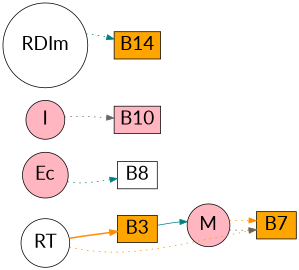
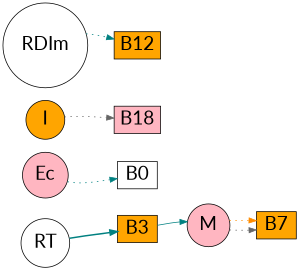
(137, 45) -> (137, 45)
(45, 120) -> (45, 120)
(137, 120) -> (137, 120)
(137, 175) -> (137, 175)
(90, 235) -> (90, 235)
(160, 248) -> none
